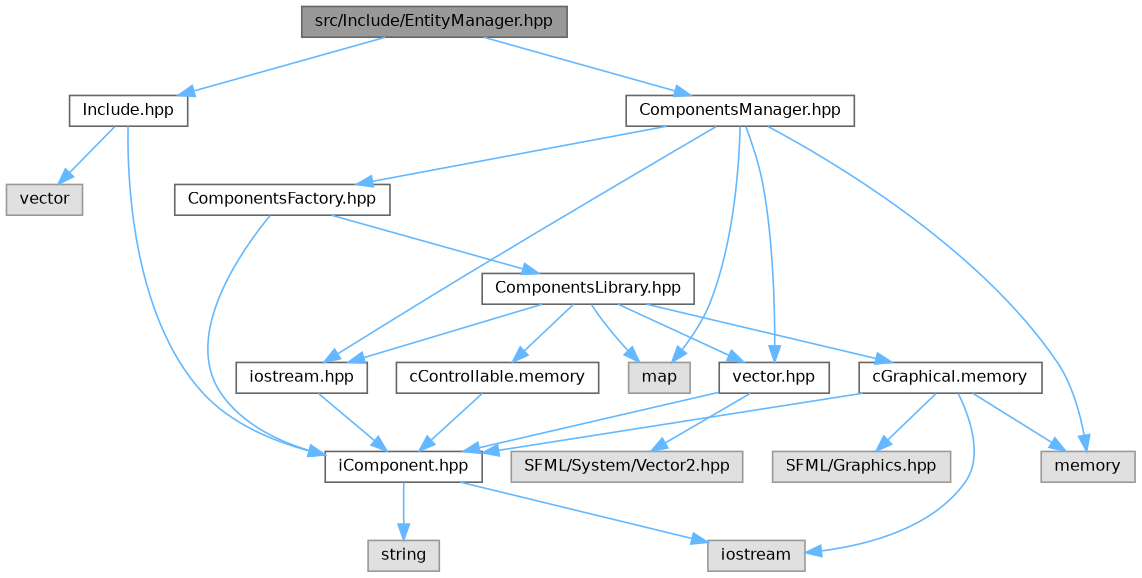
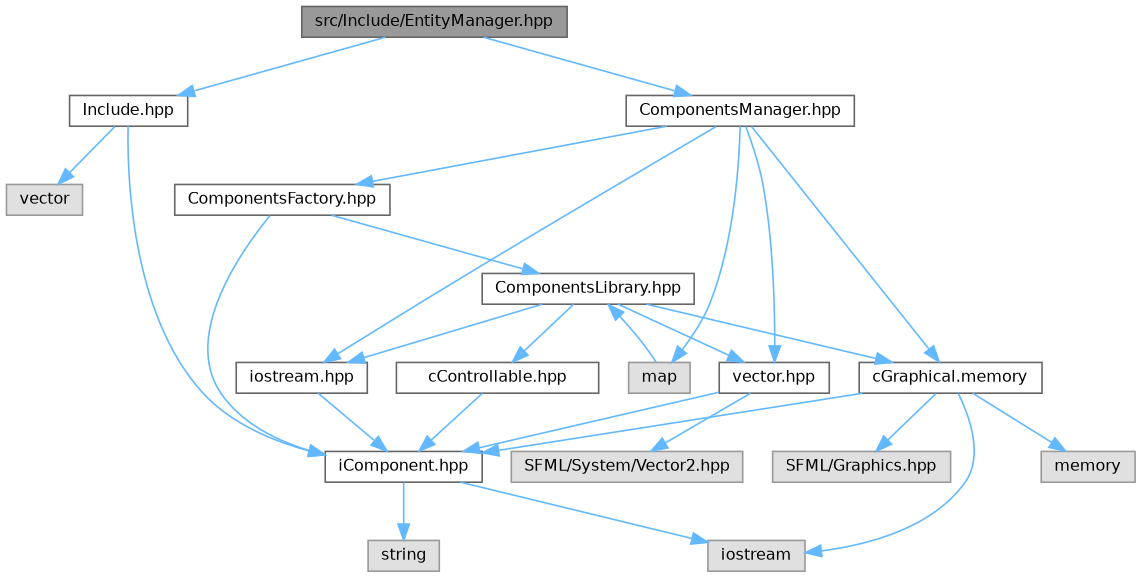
(956, 253) -> (840, 238)
(609, 328) -> (639, 339)
(498, 378) -> (498, 378)
